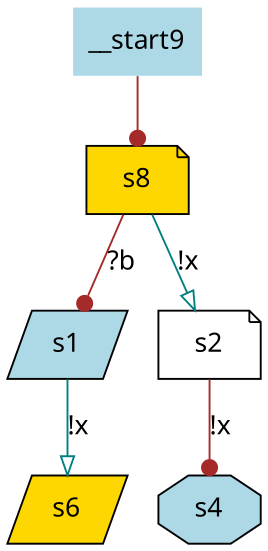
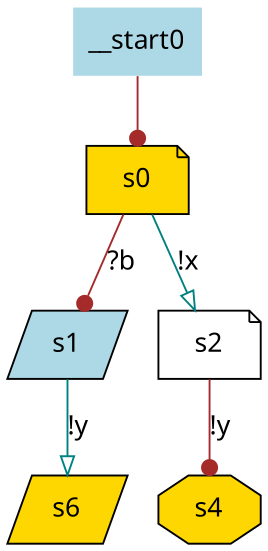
(138, 42) -> (138, 42)
(138, 180) -> (138, 180)
(79, 427) -> (79, 427)
(221, 427) -> (221, 427)
(210, 510) -> (210, 510)
